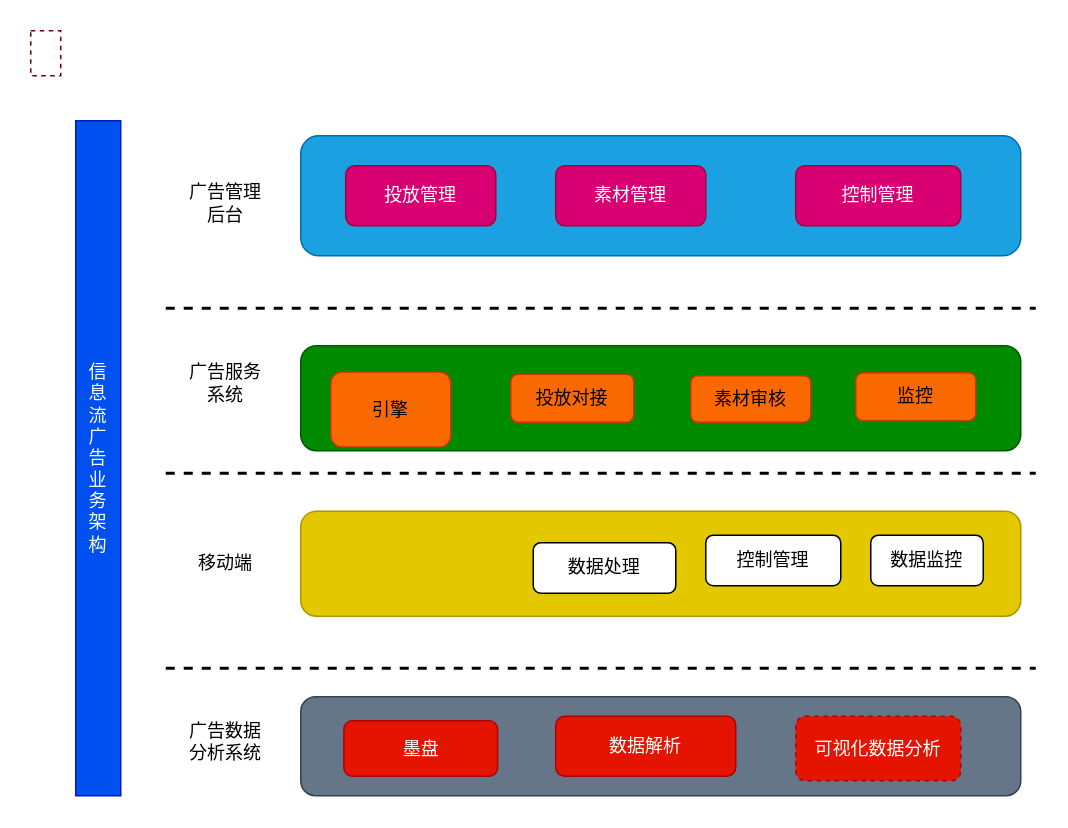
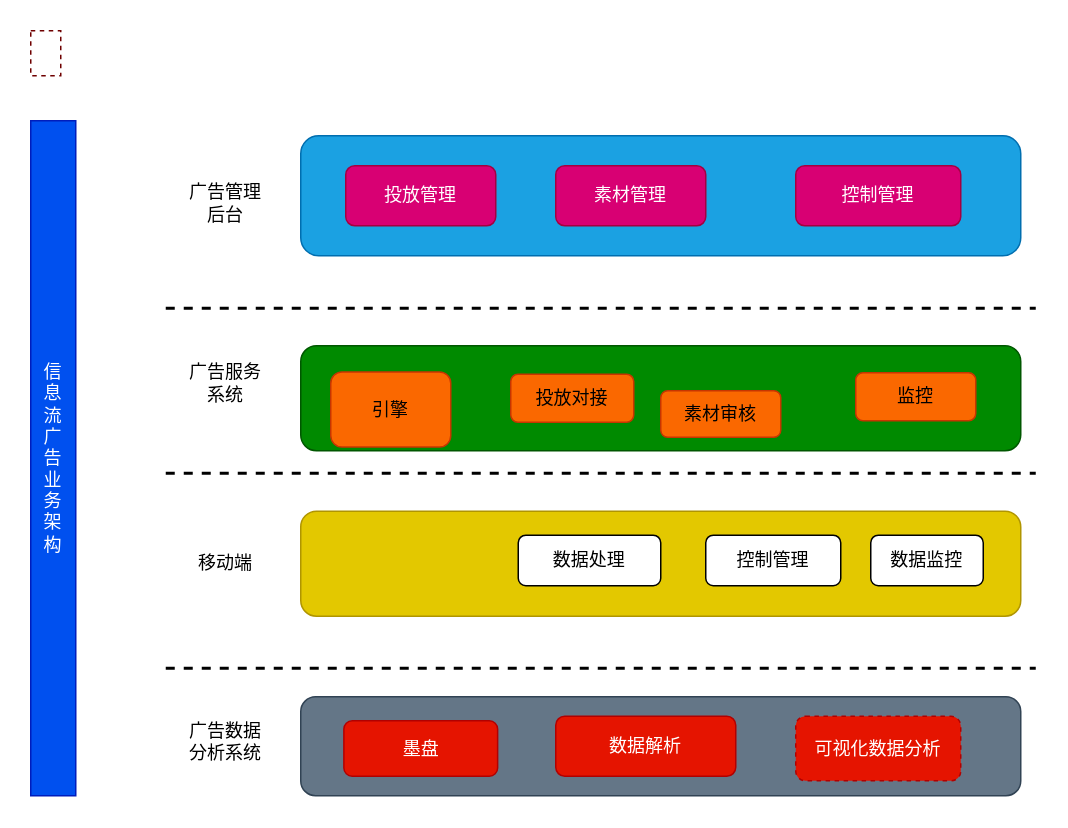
(751, 399) -> (721, 414)
(98, 458) -> (53, 458)
(605, 568) -> (590, 560)
